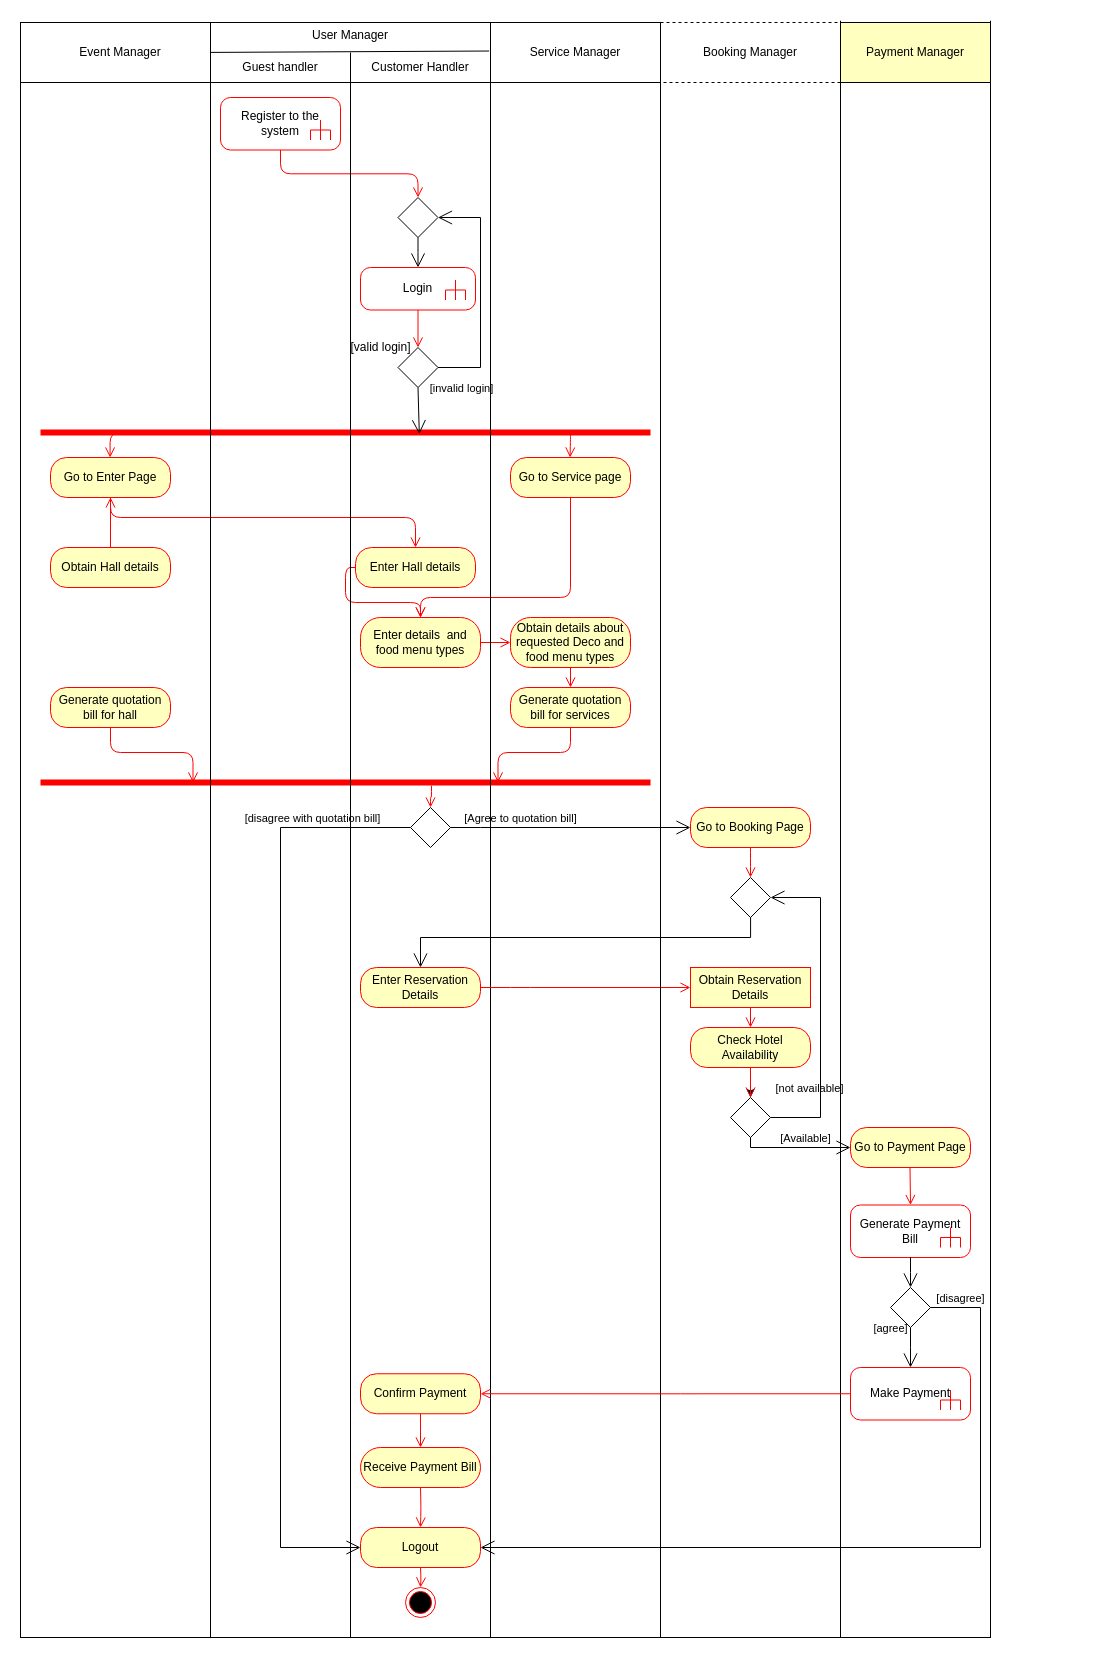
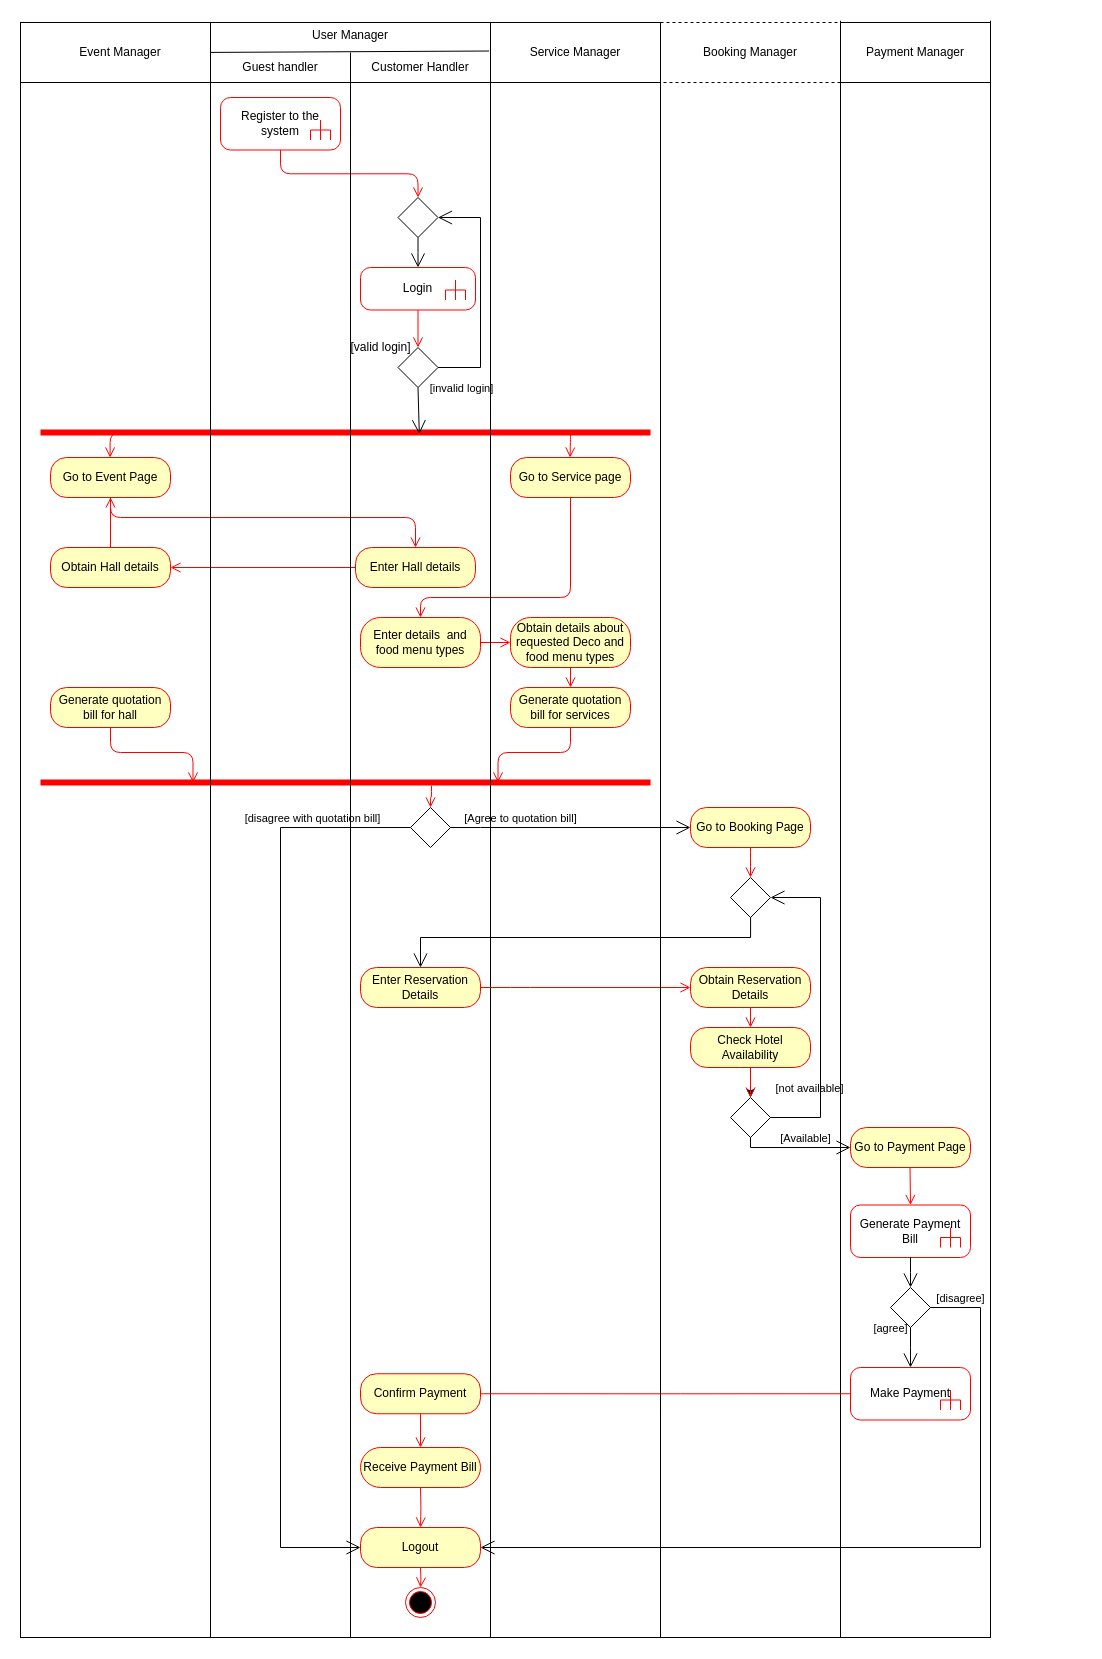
(916, 53) -> (916, 53)
(111, 478) -> (111, 478)
(370, 603) -> (261, 568)
(751, 988) -> (751, 988)
(486, 1394) -> (485, 1394)
